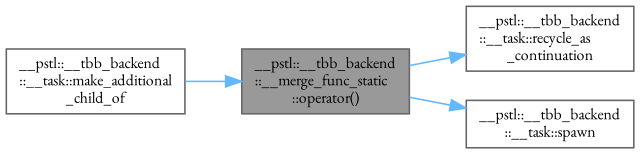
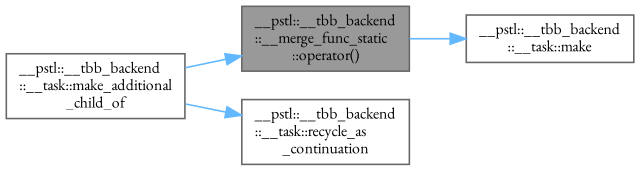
(430, 62) -> (206, 108)
(550, 124) -> (550, 39)
